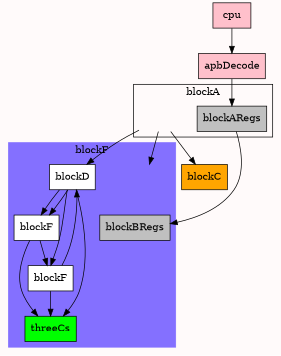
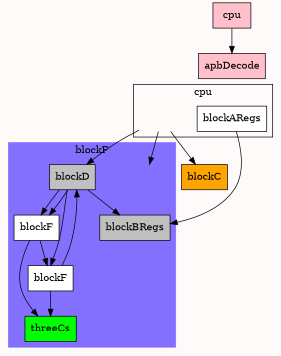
(232, 89) -> none
(203, 92) -> (203, 92)
(232, 119) -> (232, 119)
(72, 177) -> (72, 177)
(85, 252) -> (101, 200)
